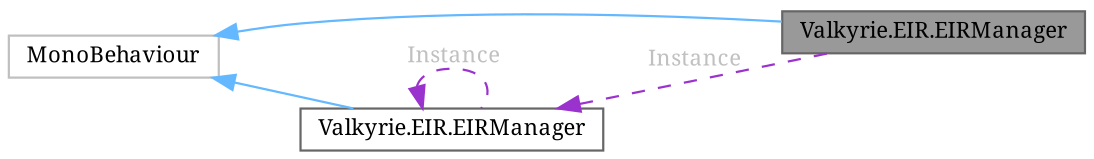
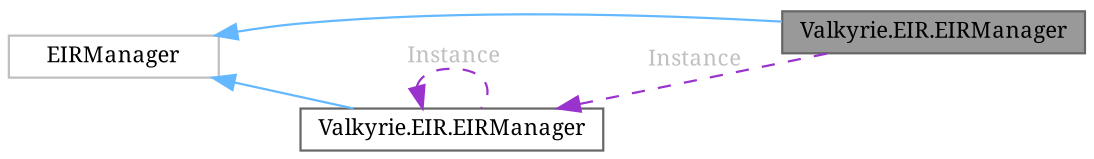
(114, 57) -> (114, 57)
